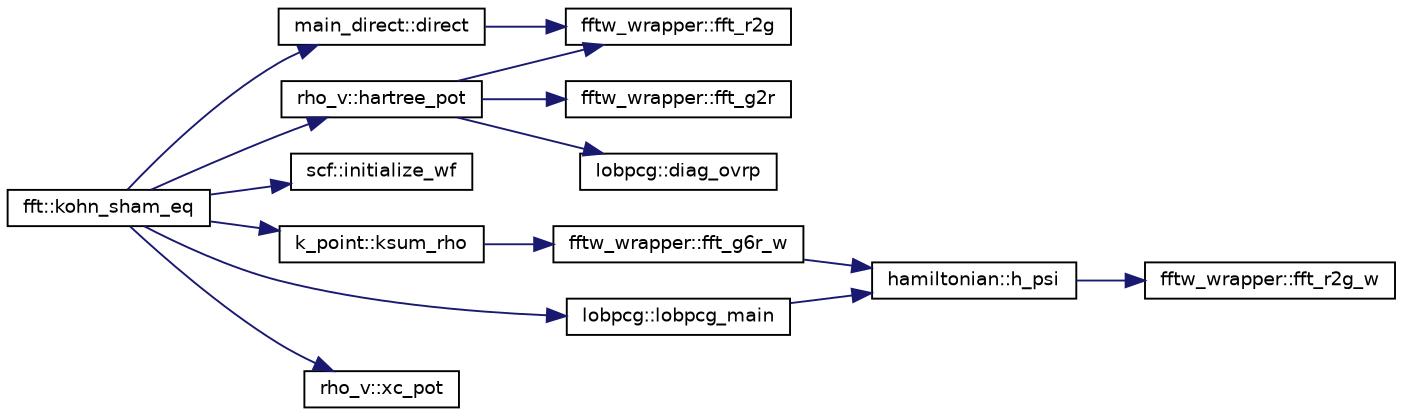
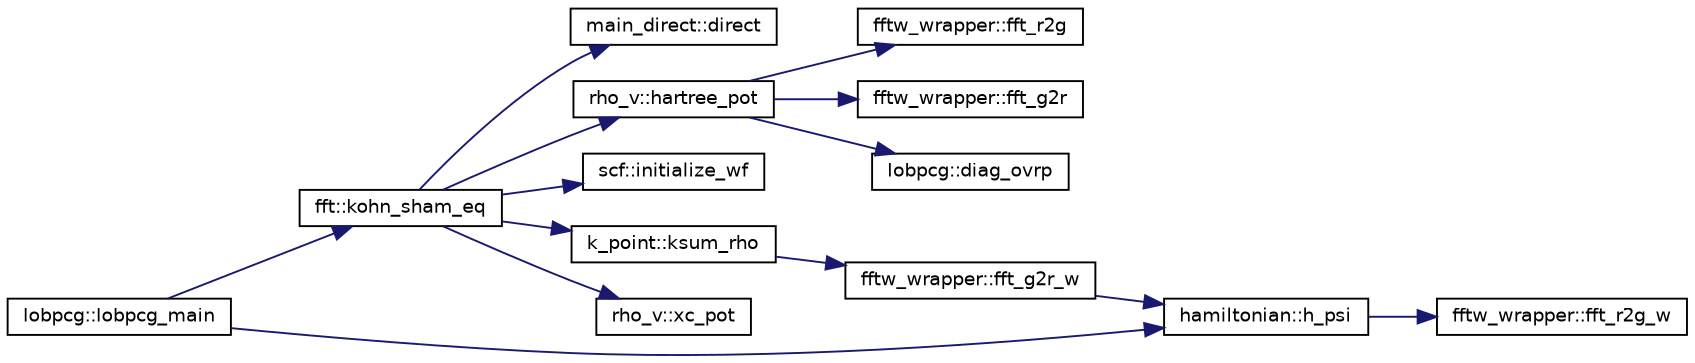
(516, 27) -> none
(678, 244) -> (970, 281)
(340, 294) -> (251, 266)
